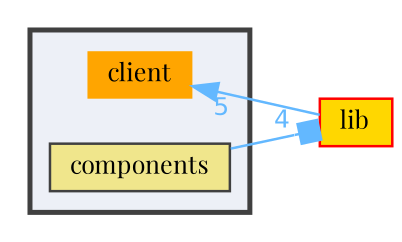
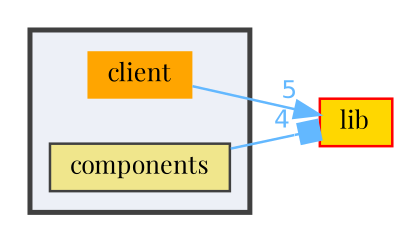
(268, 103) -> (233, 95)
